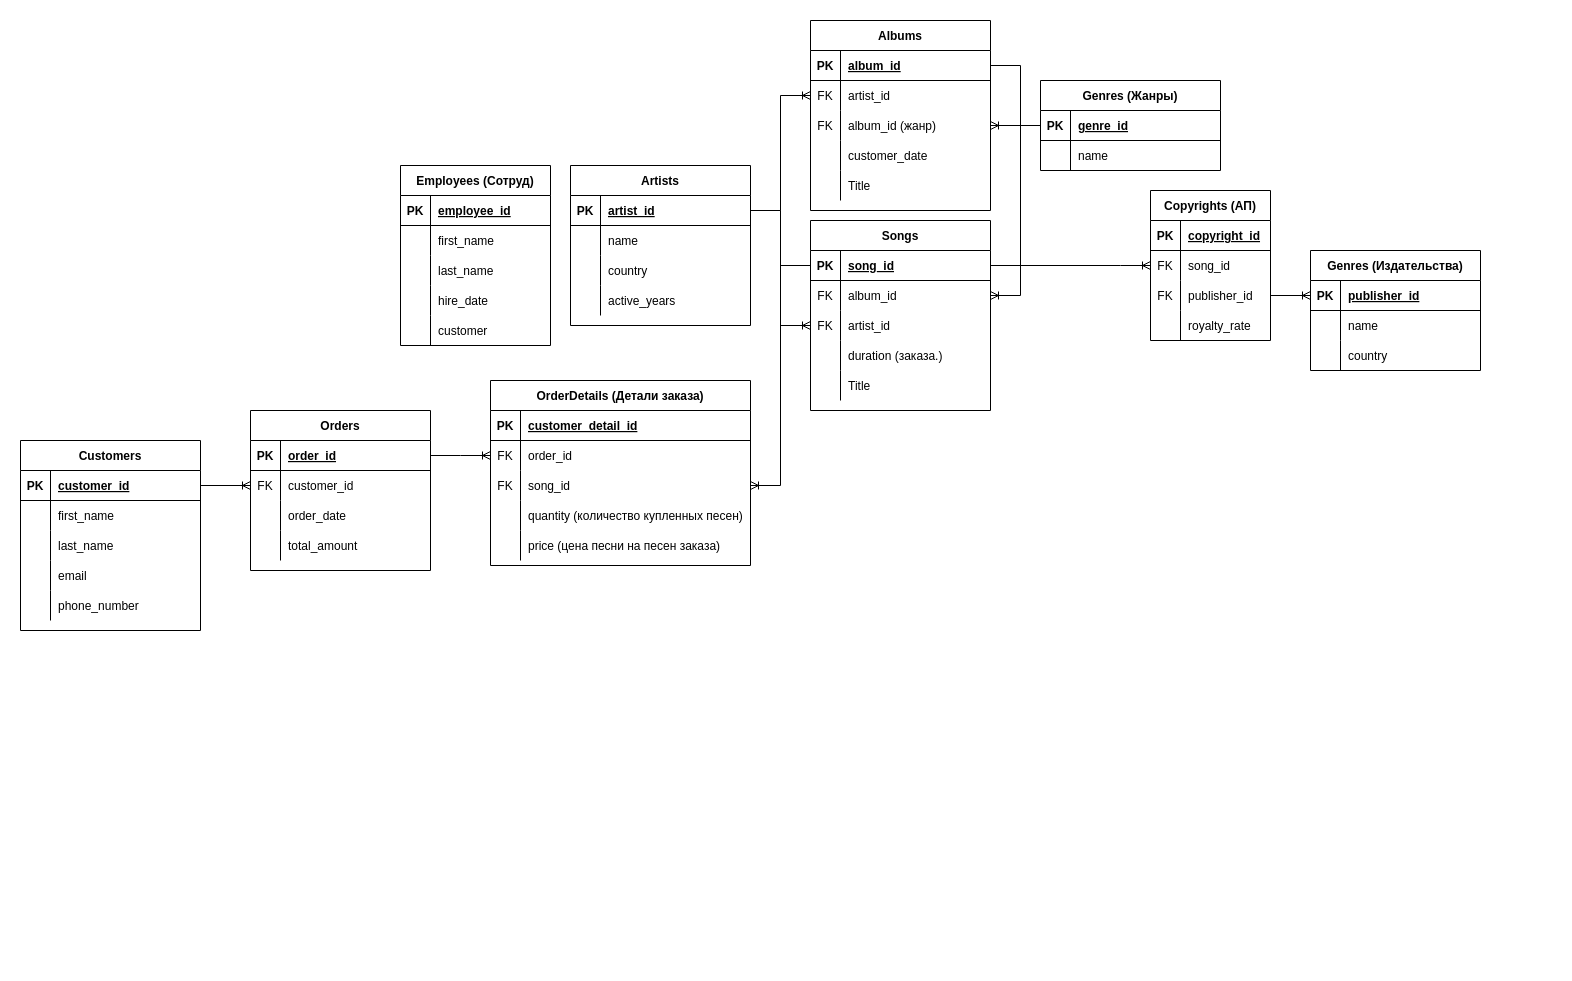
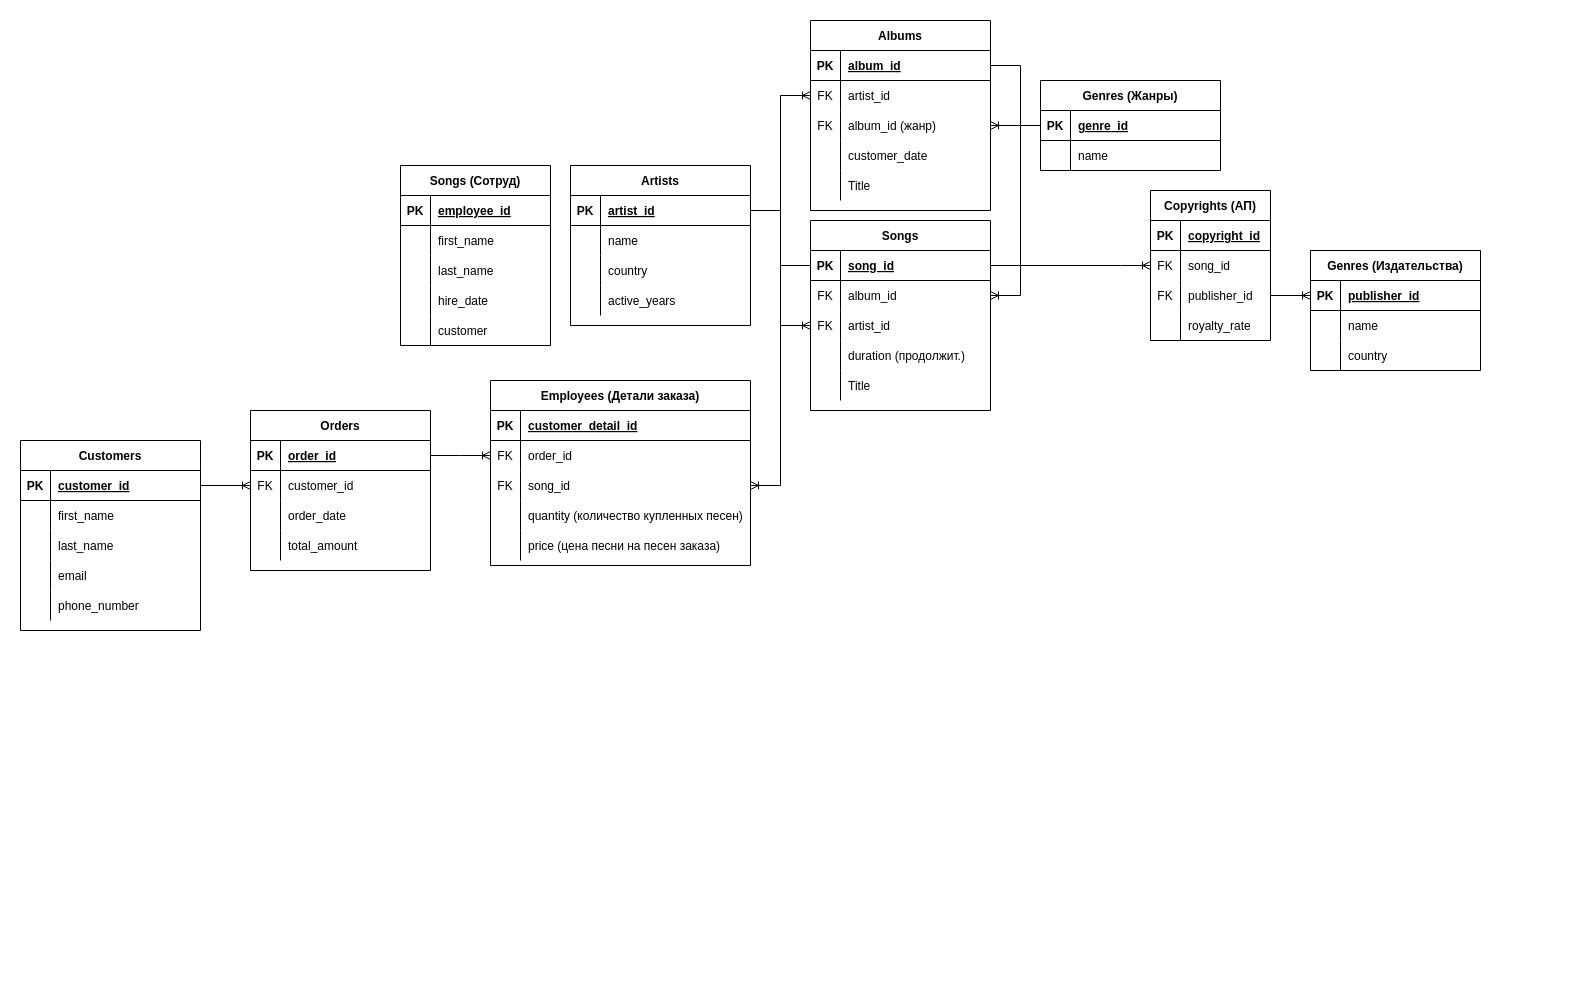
(475, 181) -> (475, 181)
(904, 356) -> (914, 356)
(620, 396) -> (620, 396)
